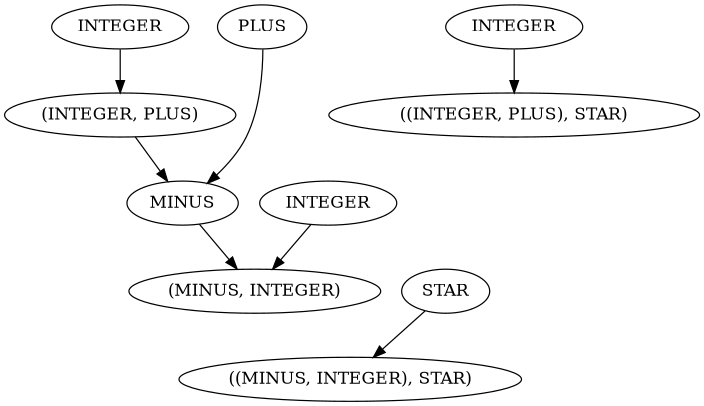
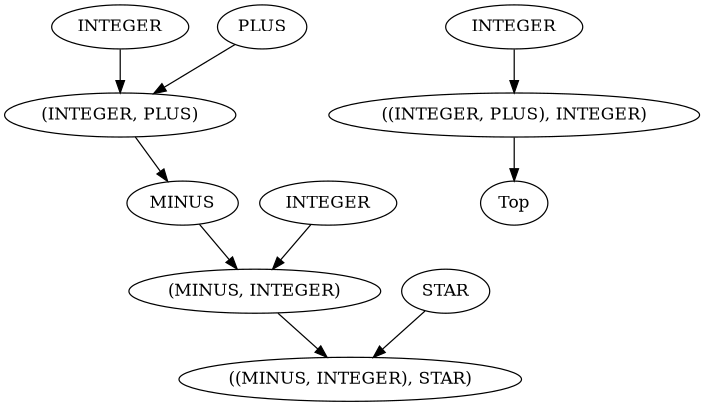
(514, 115) -> (514, 115)
(254, 118) -> (200, 66)
none -> (514, 203)
none -> (298, 331)
